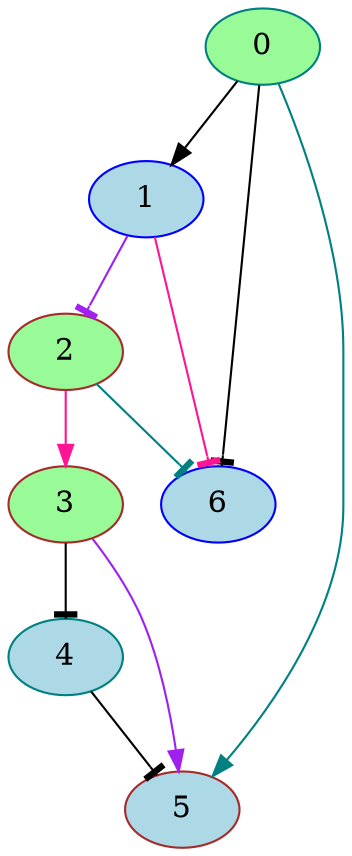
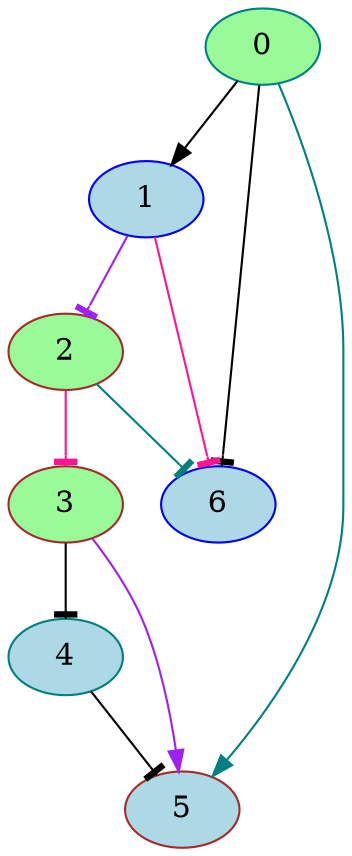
(66, 423) -> (66, 423)
